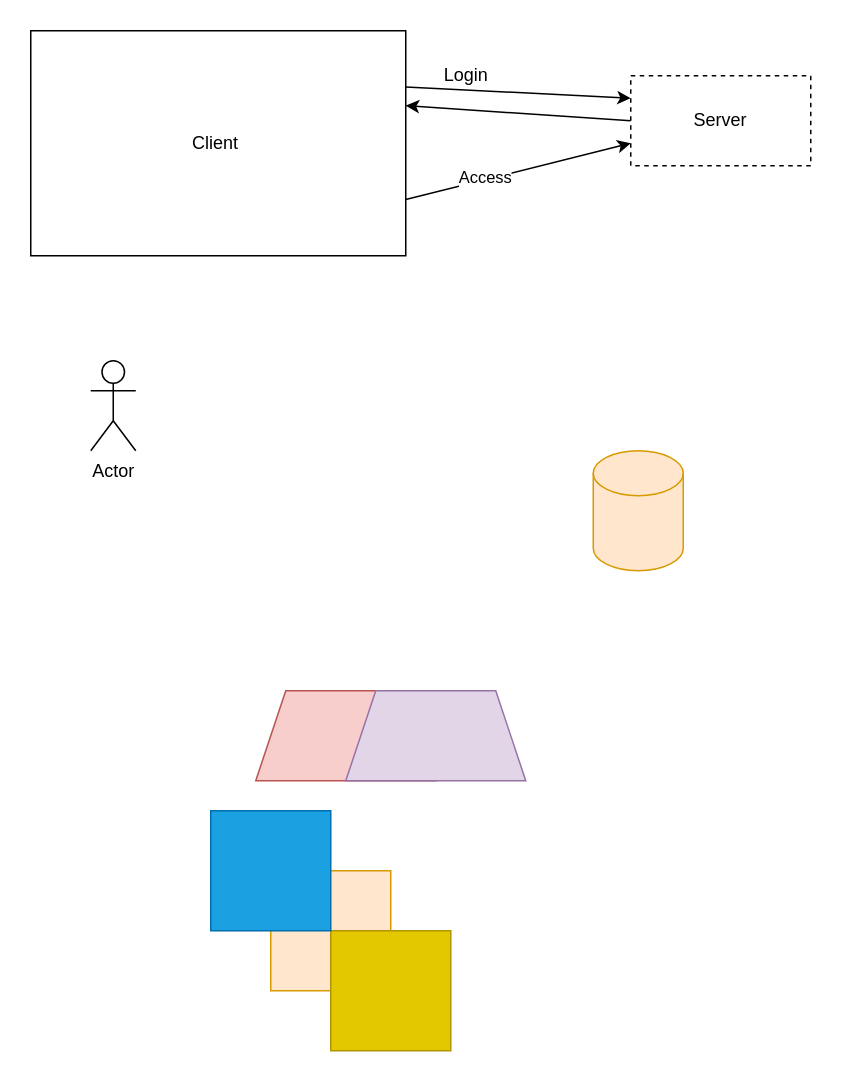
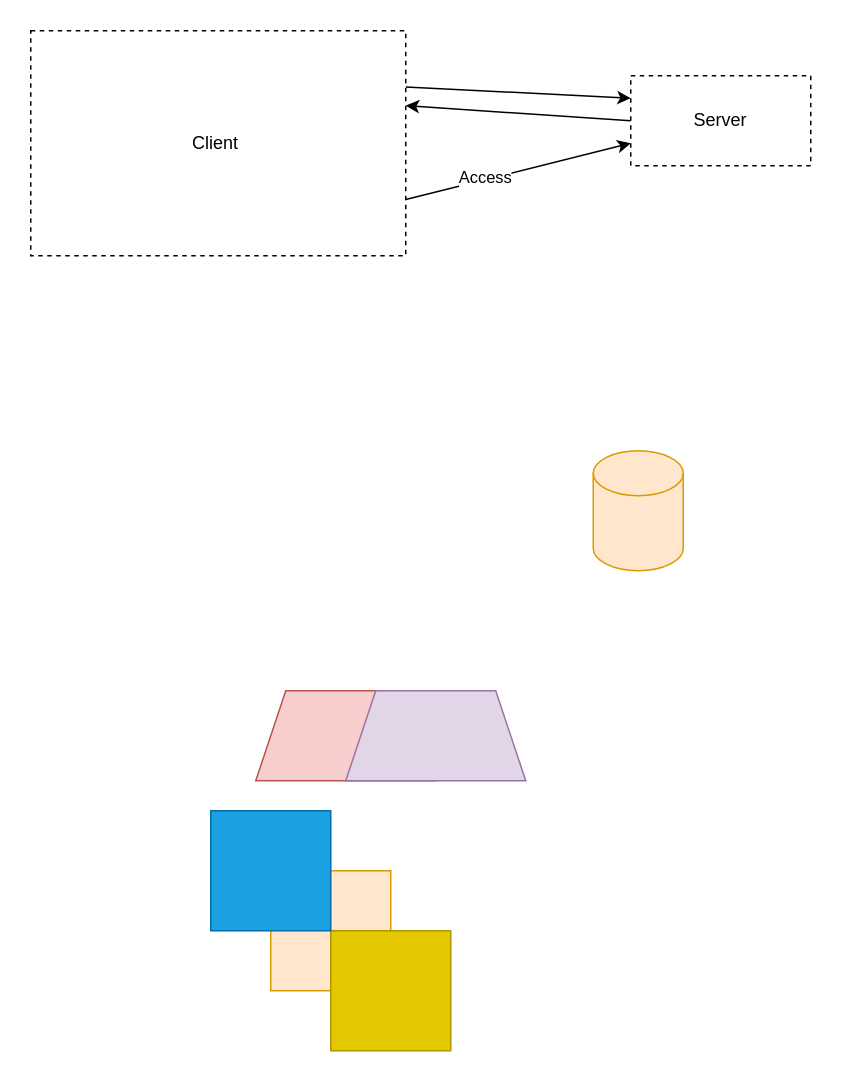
(466, 76) -> none
(218, 143) -> (218, 143)
(113, 406) -> none
